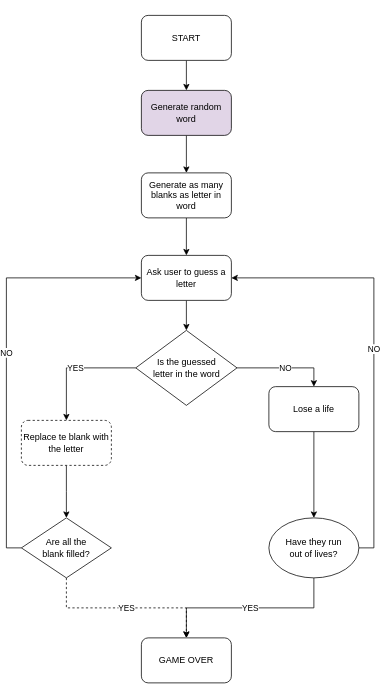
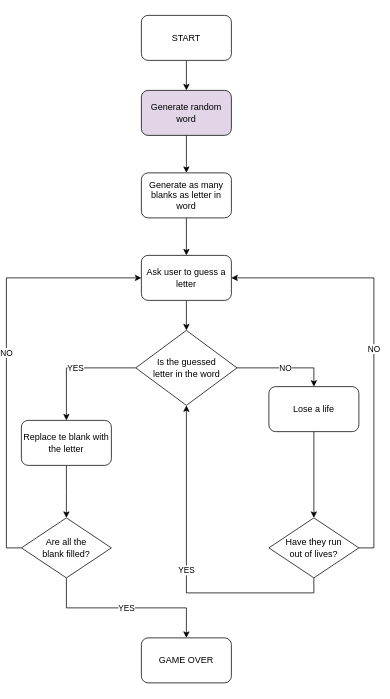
(66, 443) -> (66, 443)
(314, 548) -> (314, 548)
(77, 608) -> (77, 608)
(261, 608) -> (186, 503)
